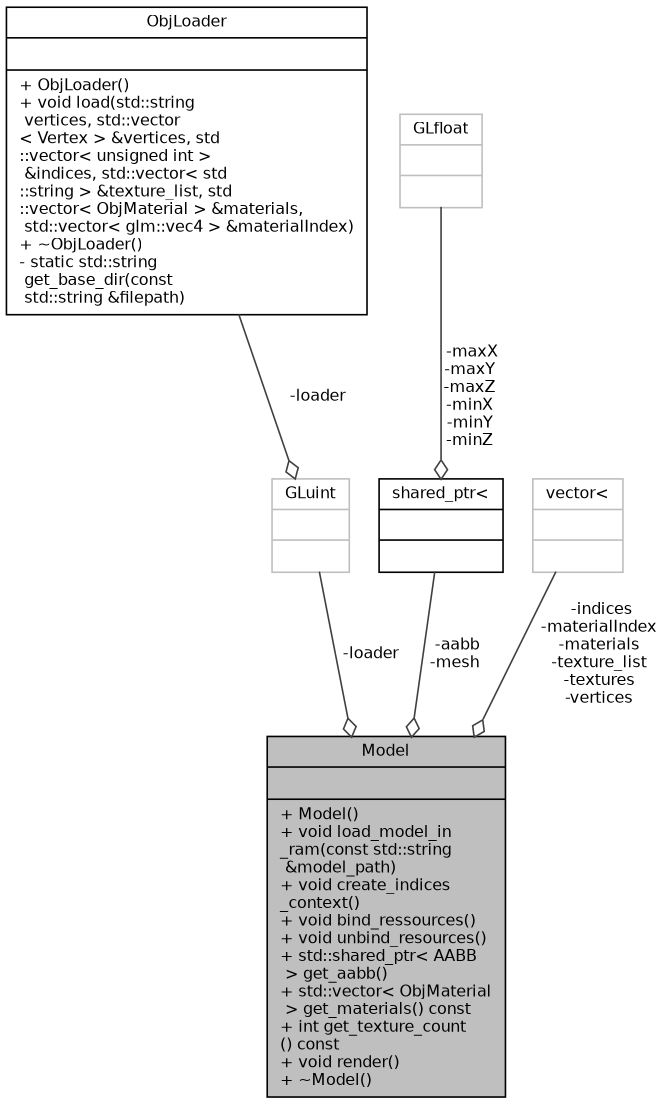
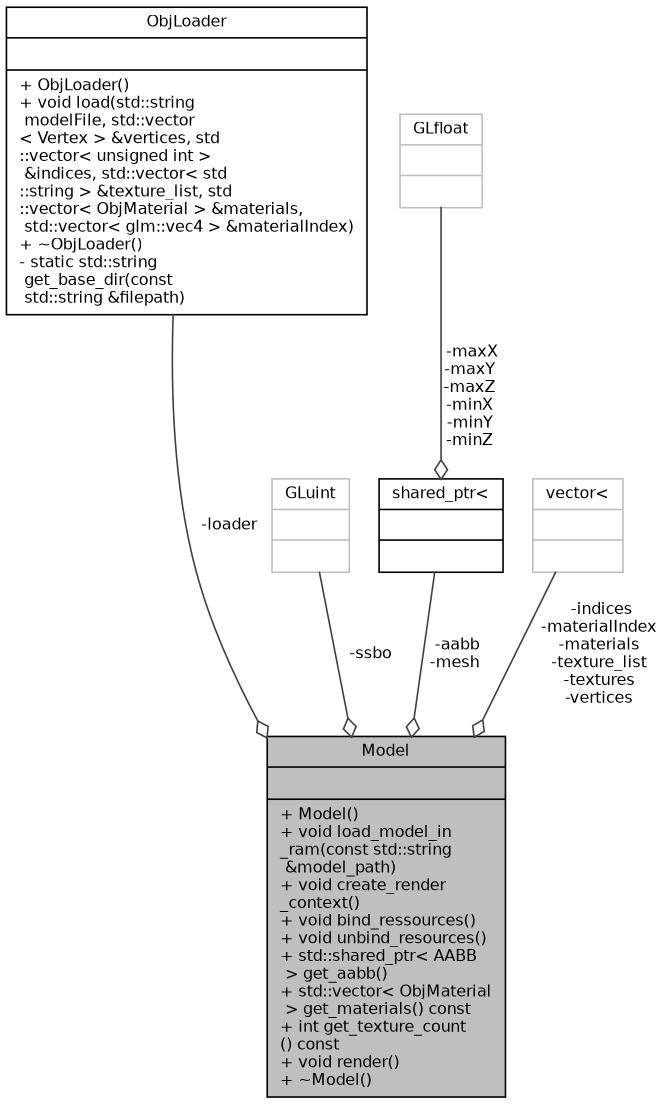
(100, 121) -> (107, 121)
(264, 387) -> (186, 524)
(369, 654) -> (369, 654)
(365, 885) -> (363, 885)
